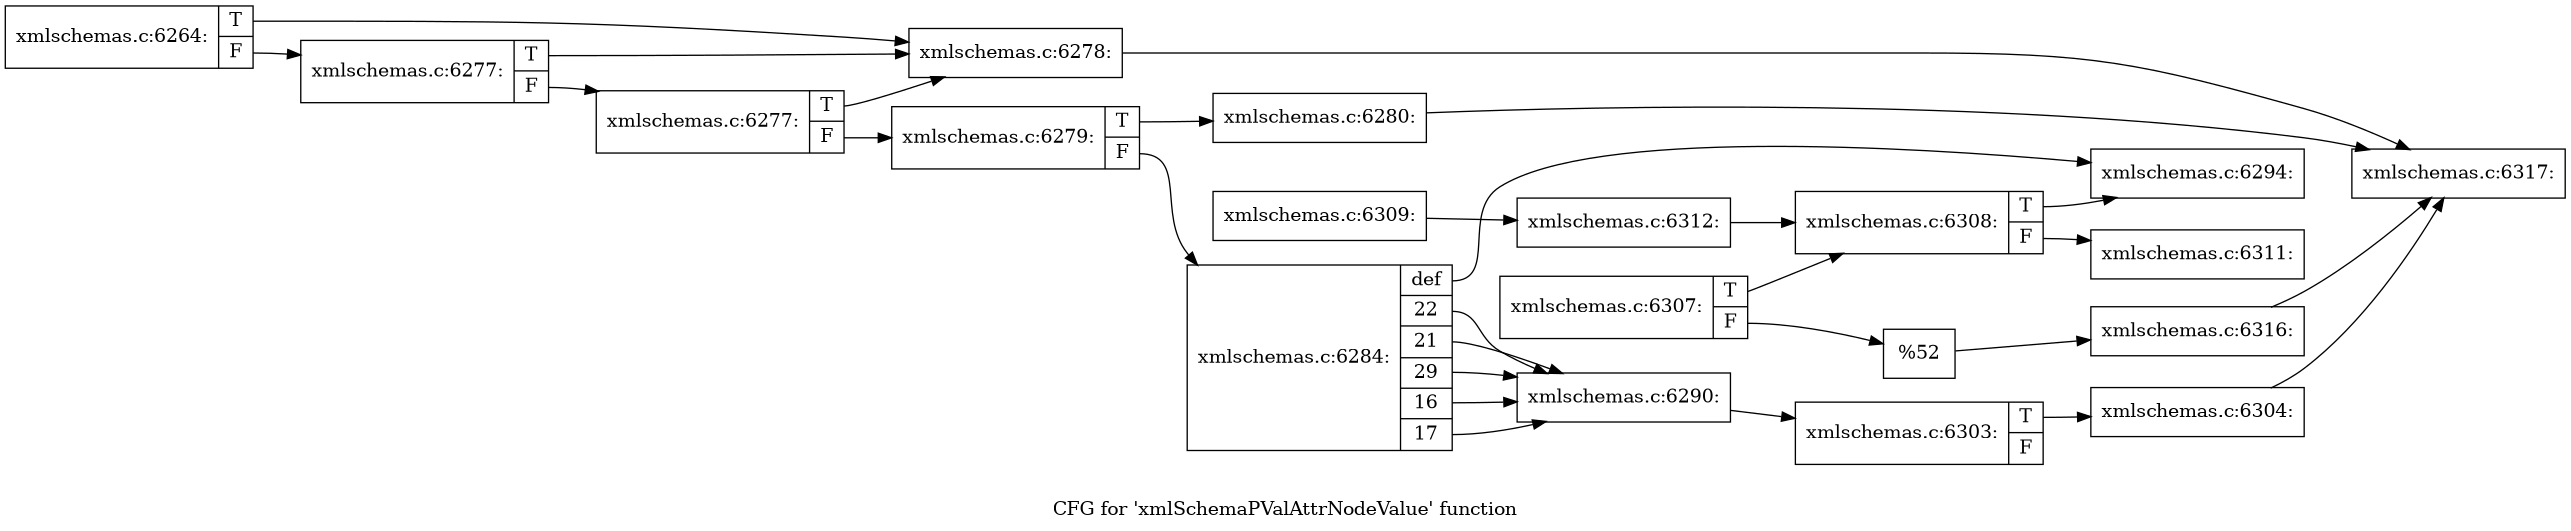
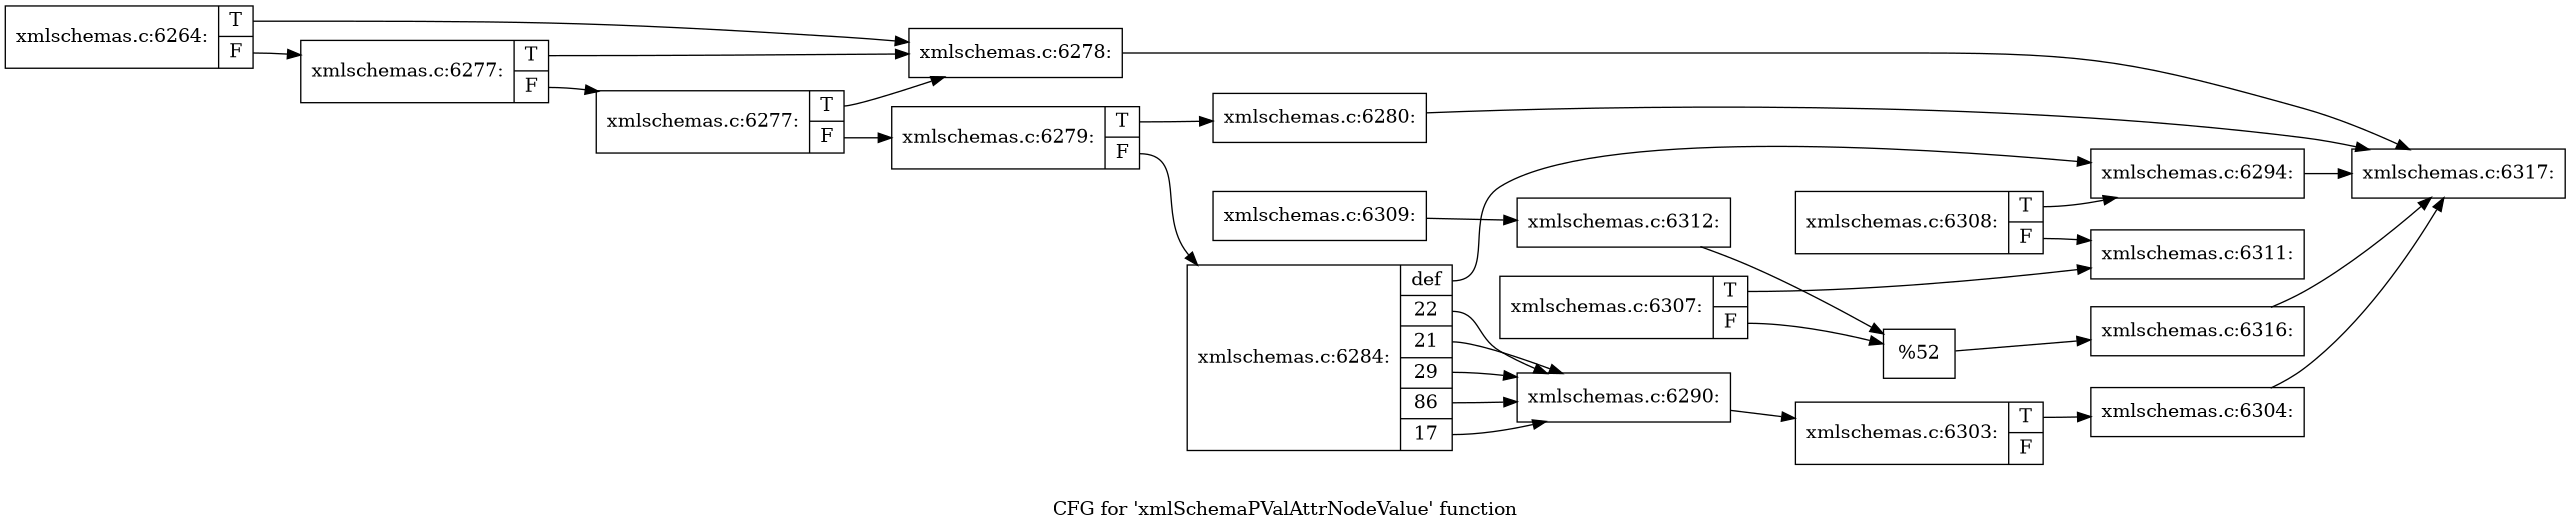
none -> (2321, 174)
(1756, 223) -> (1783, 281)
(1789, 275) -> (1913, 285)
(1426, 403) -> (1426, 403)
